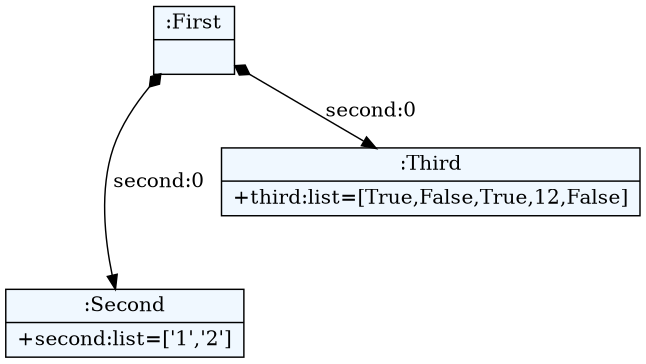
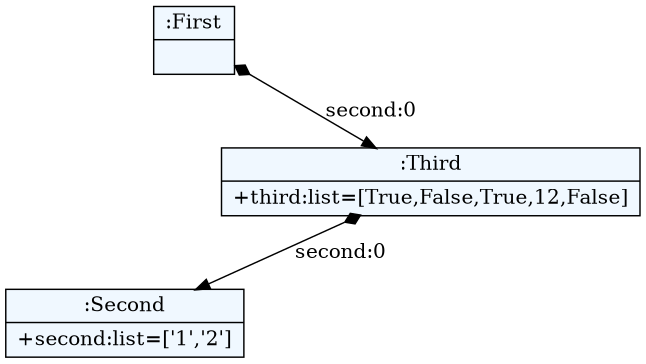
(107, 176) -> (276, 253)
